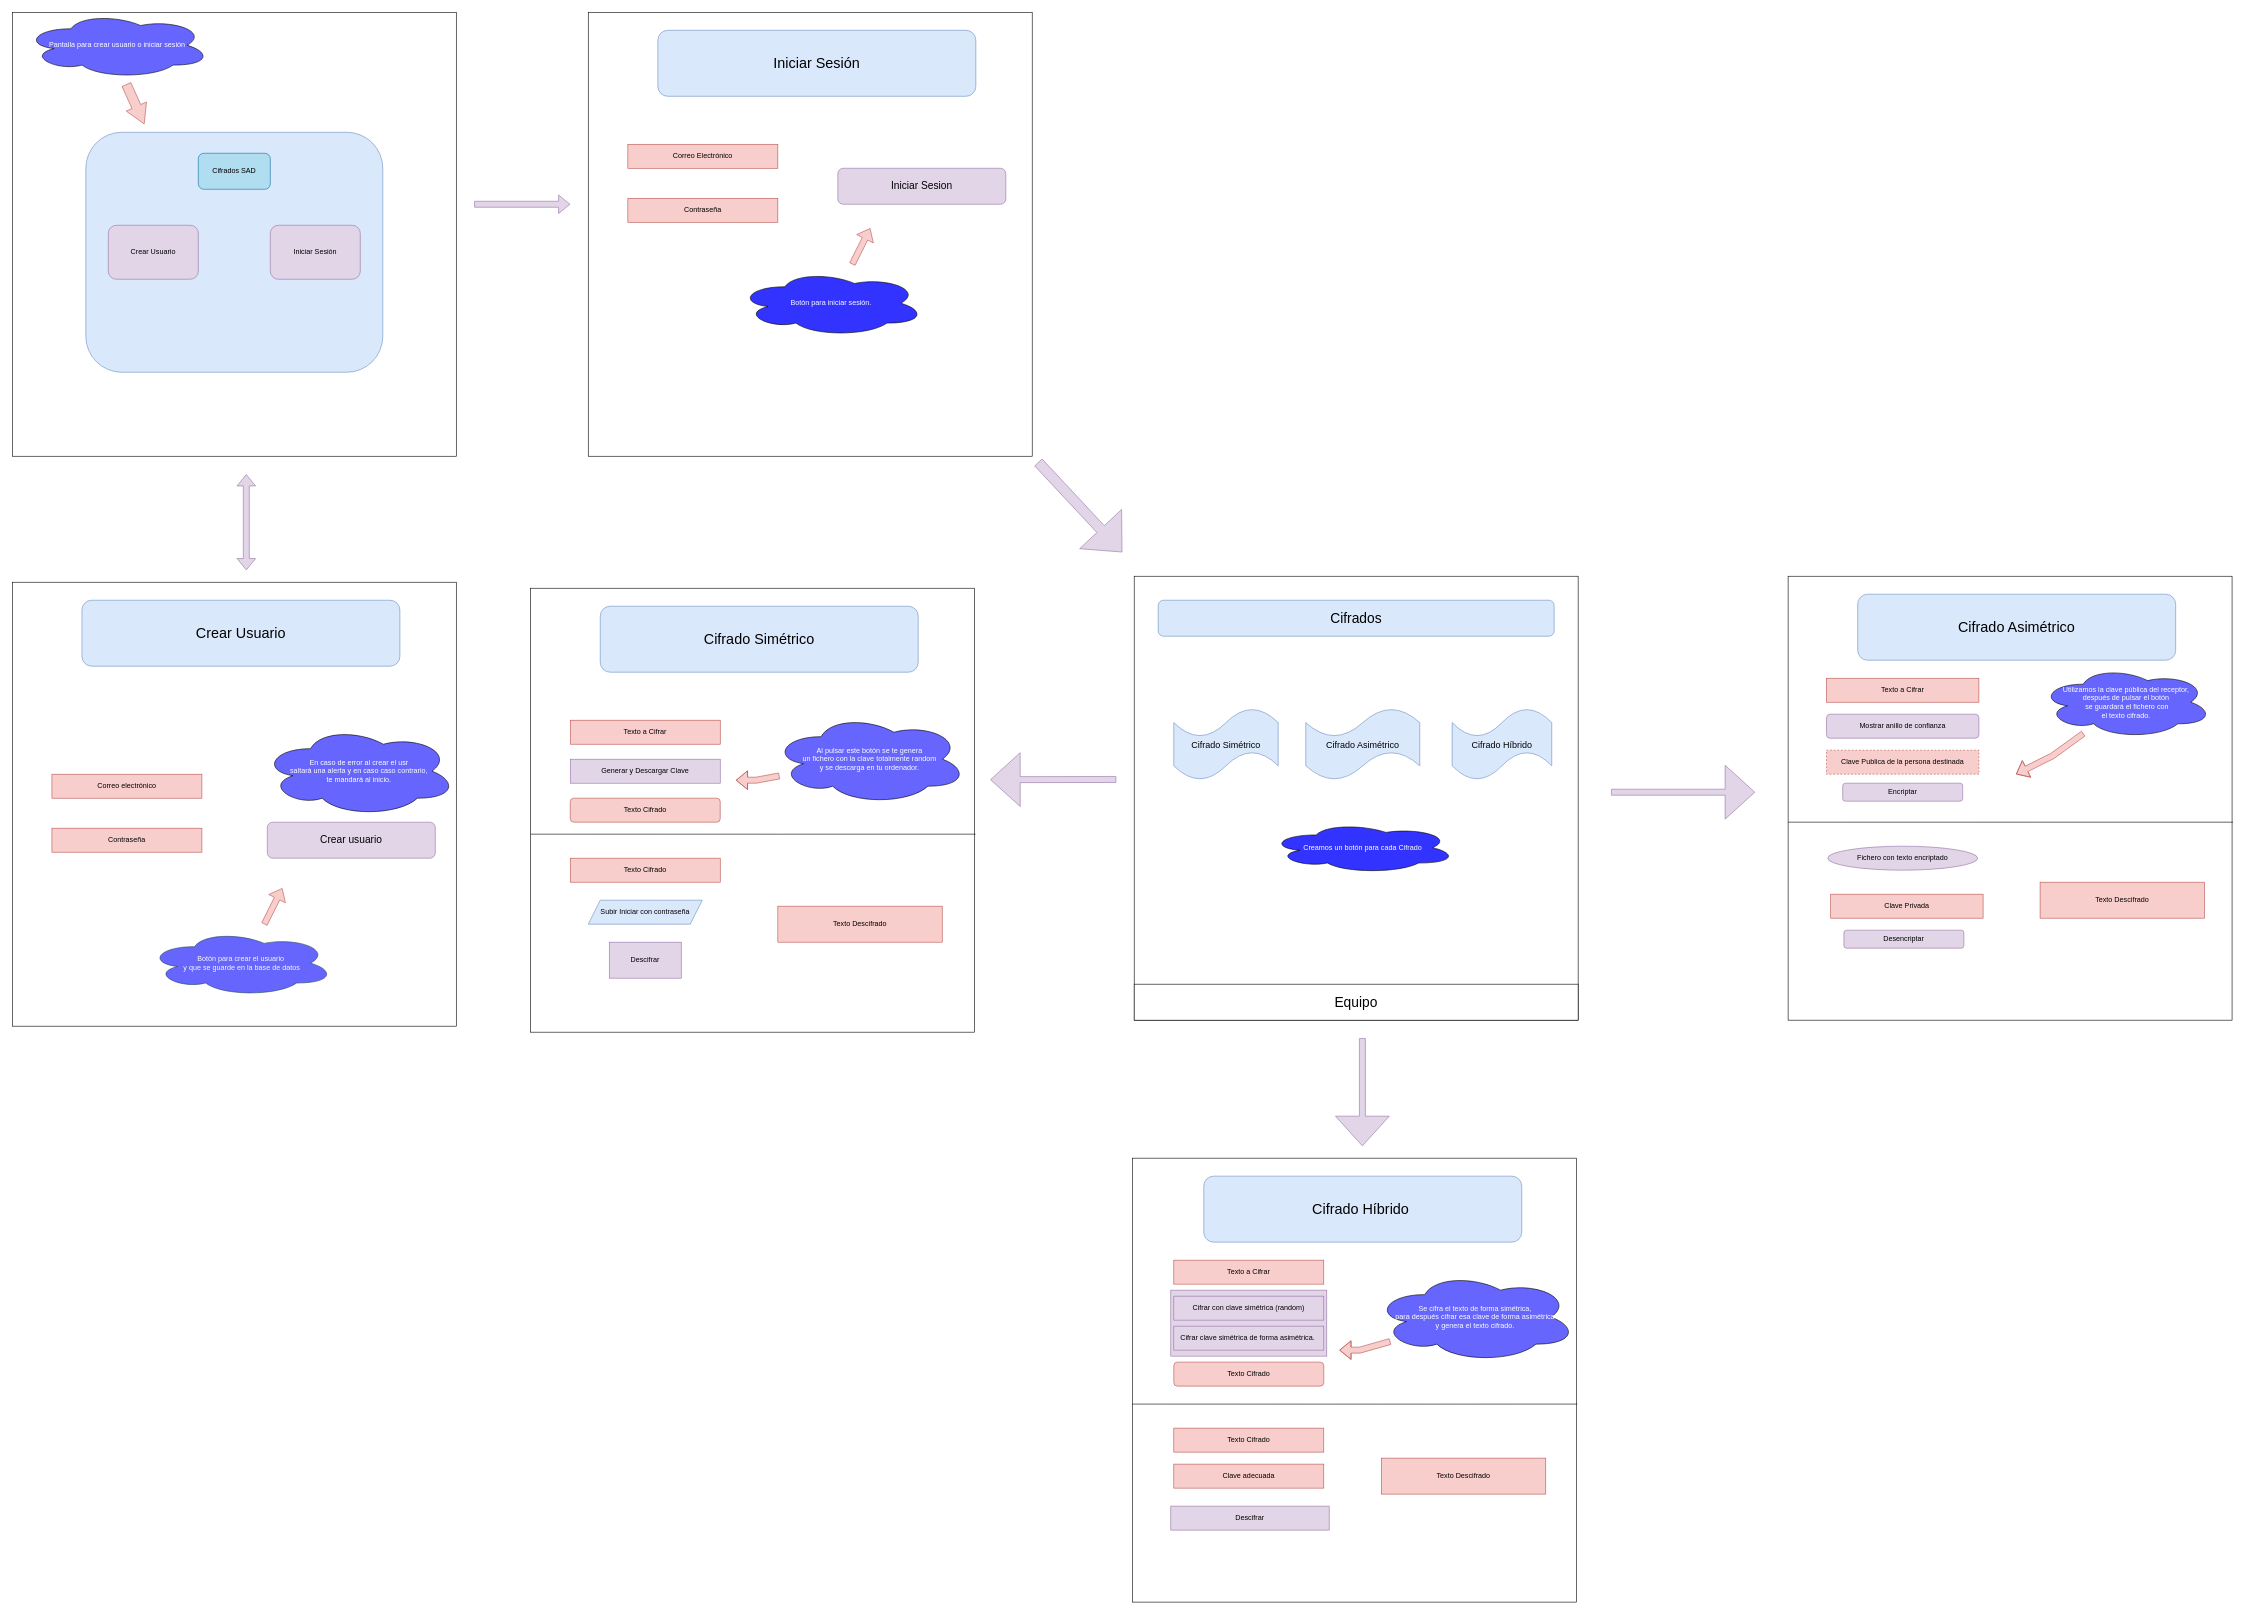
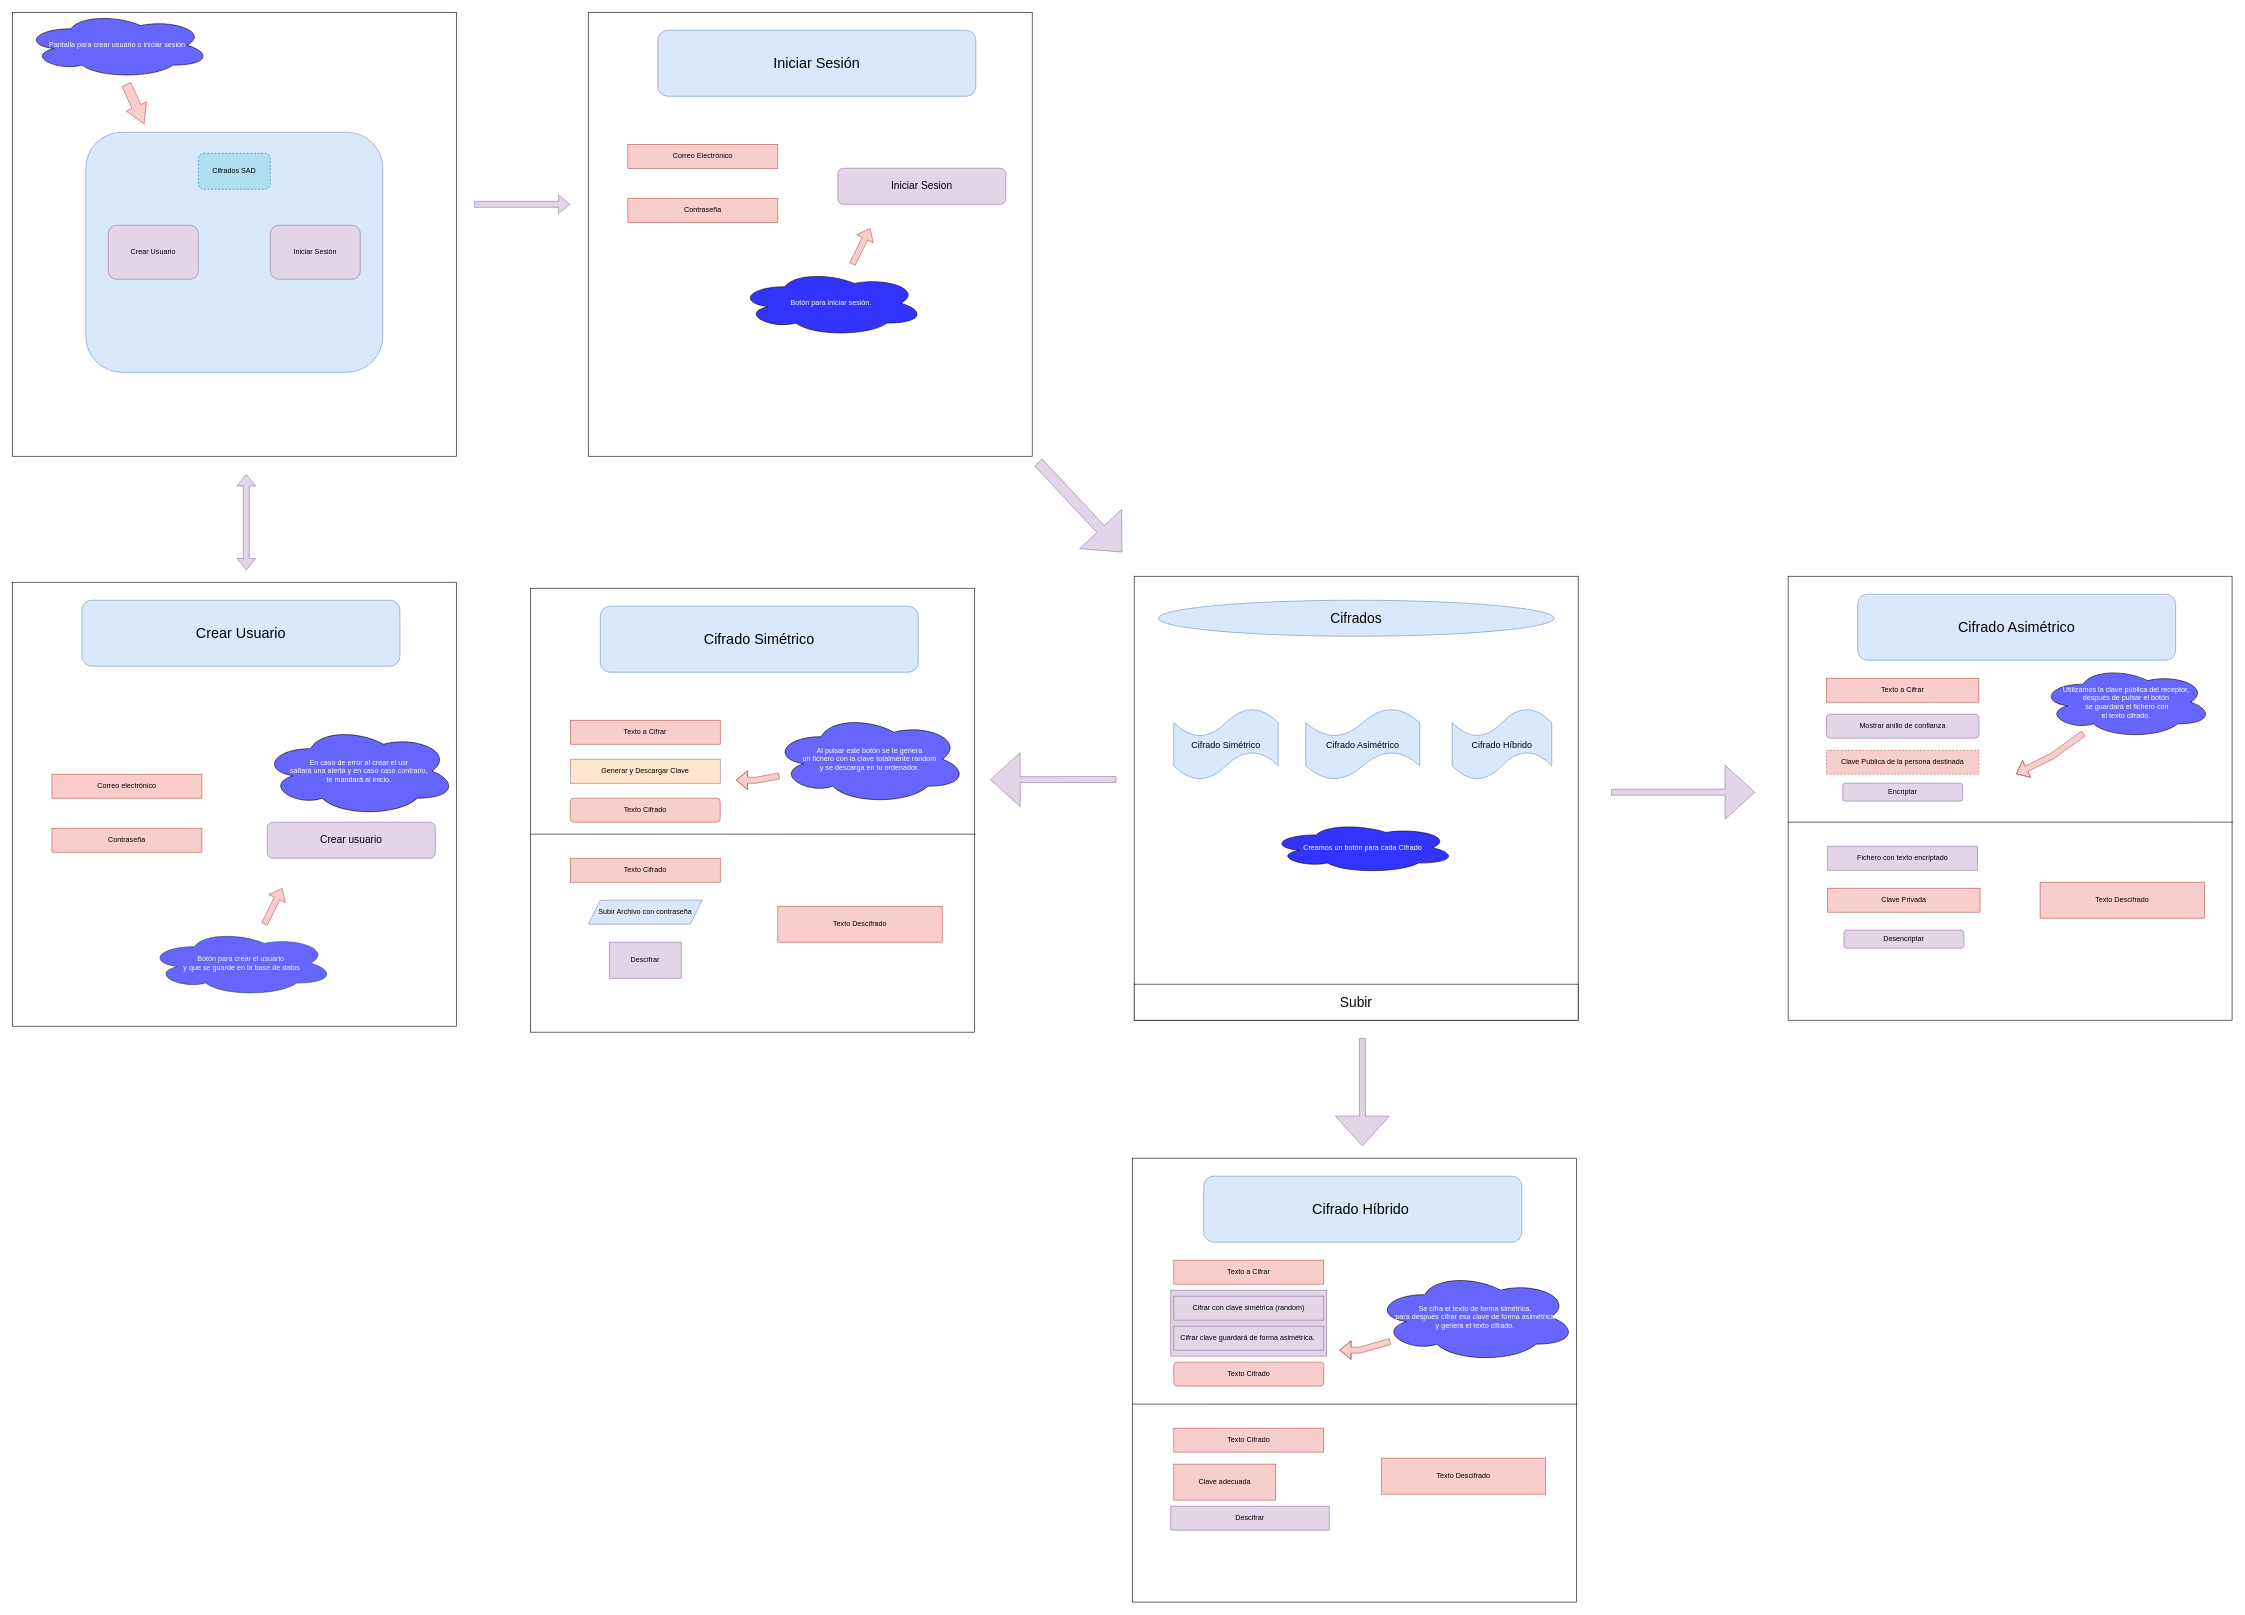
(234, 171) -> (234, 171)
(1356, 618) -> (1356, 618)
(645, 771) -> (645, 771)
(1903, 858) -> (1903, 858)
(1907, 906) -> (1904, 900)
(645, 912) -> (645, 912)
(1356, 1002) -> (1356, 1002)
(1249, 1338) -> (1249, 1338)
(1249, 1476) -> (1225, 1482)
